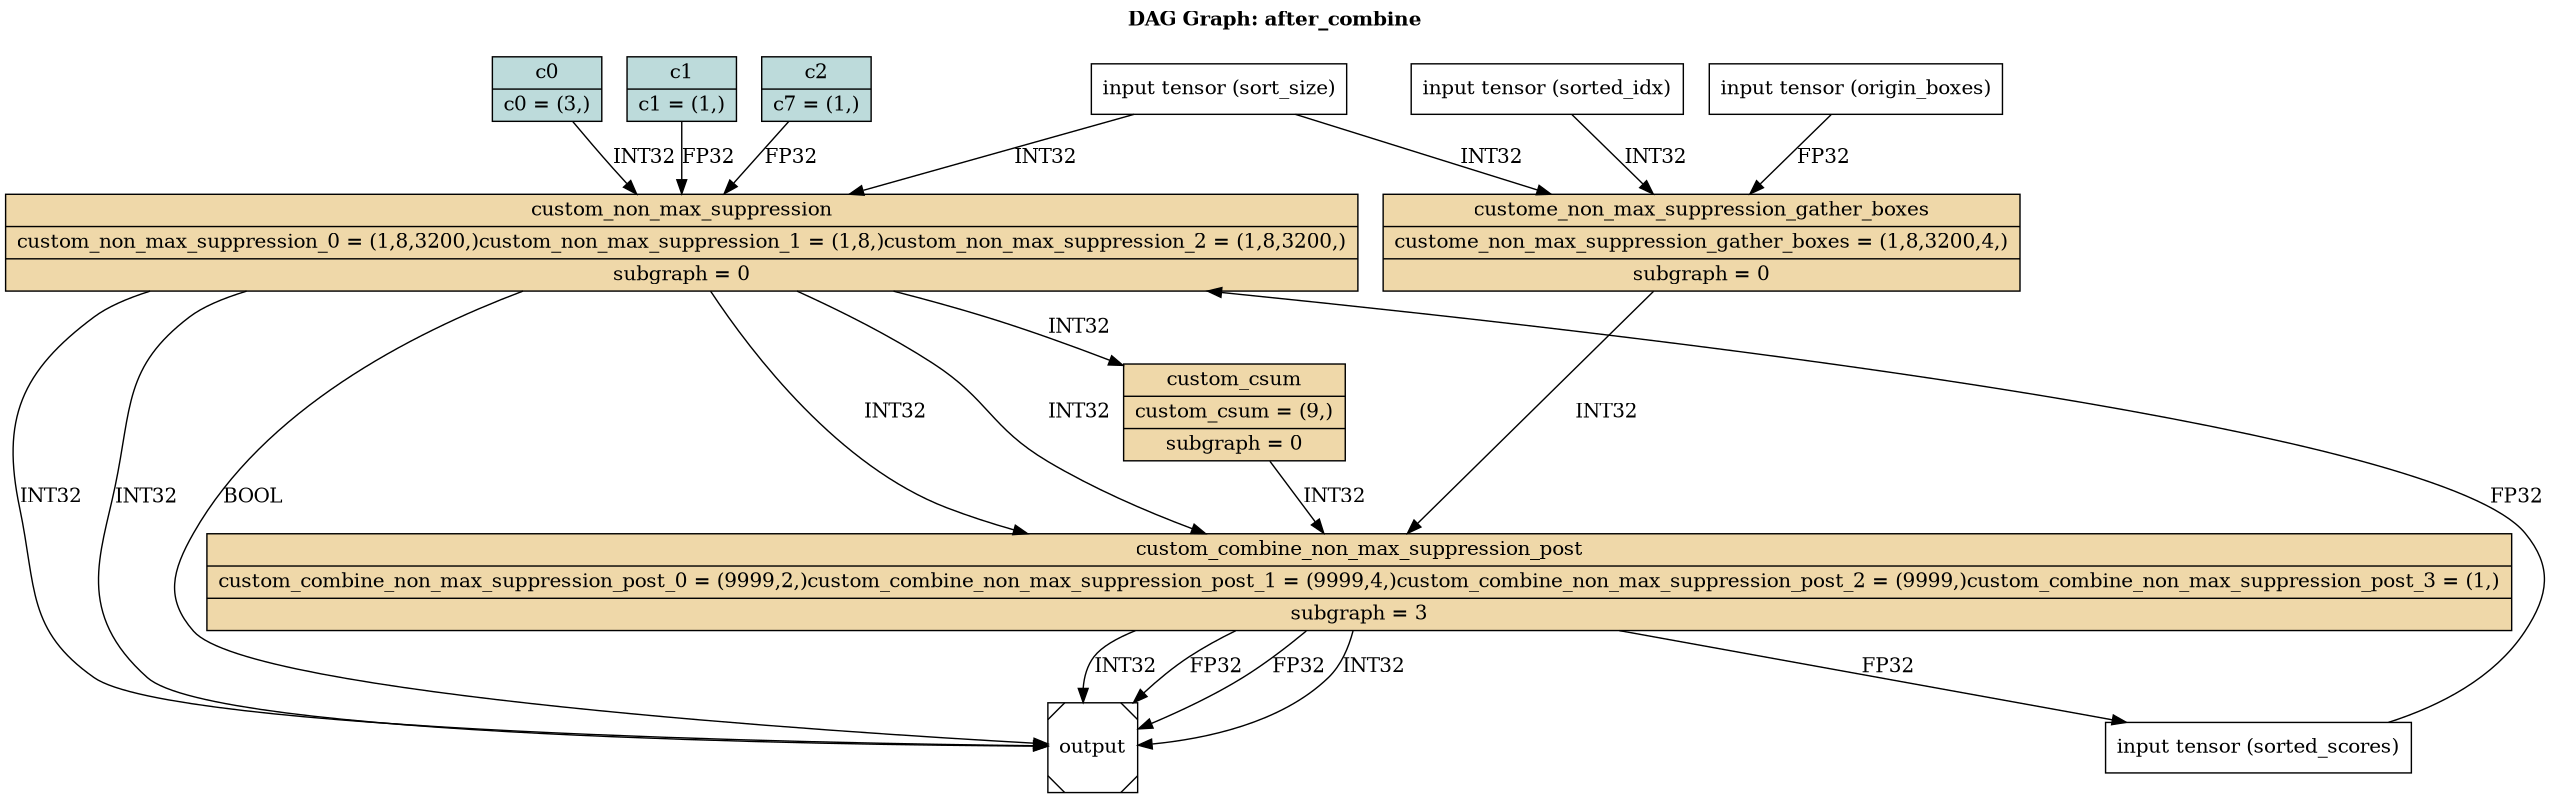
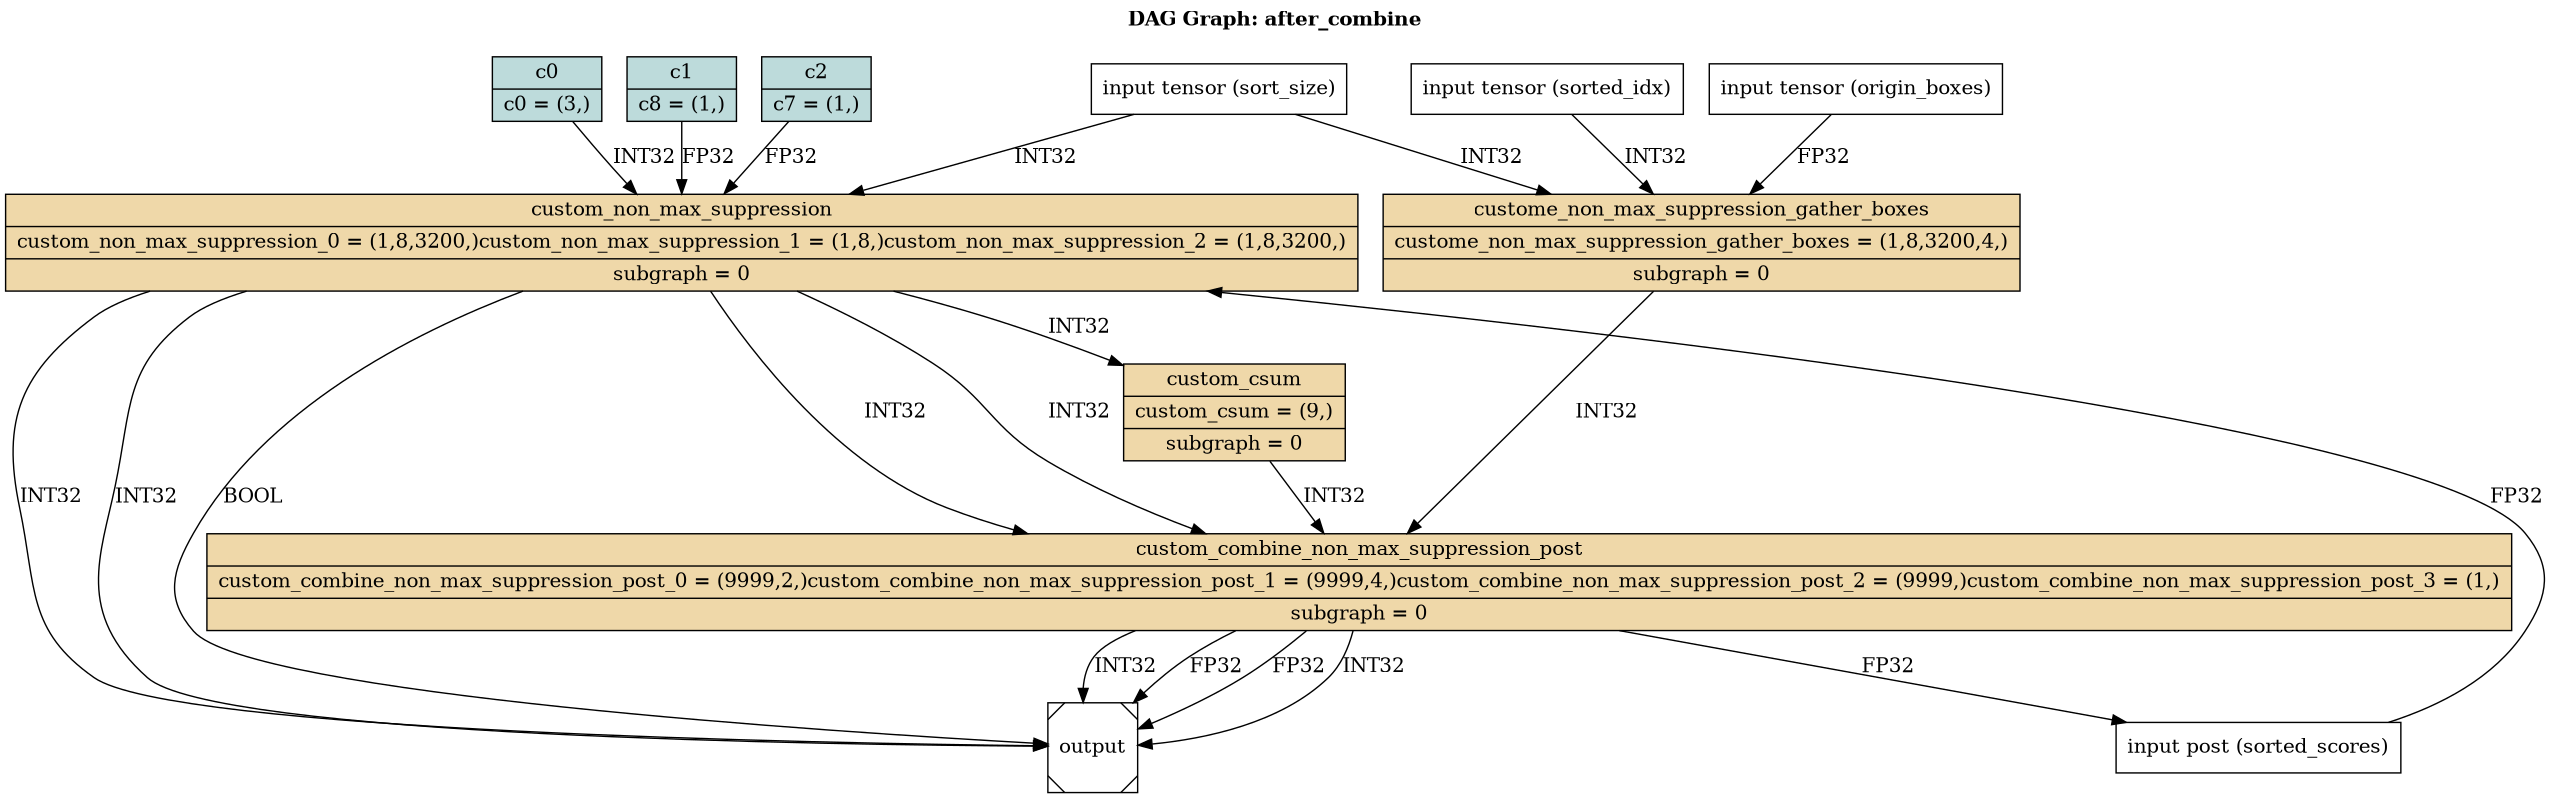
(682, 105) -> (682, 105)
(1359, 614) -> (1359, 614)
(2258, 748) -> (2258, 748)
